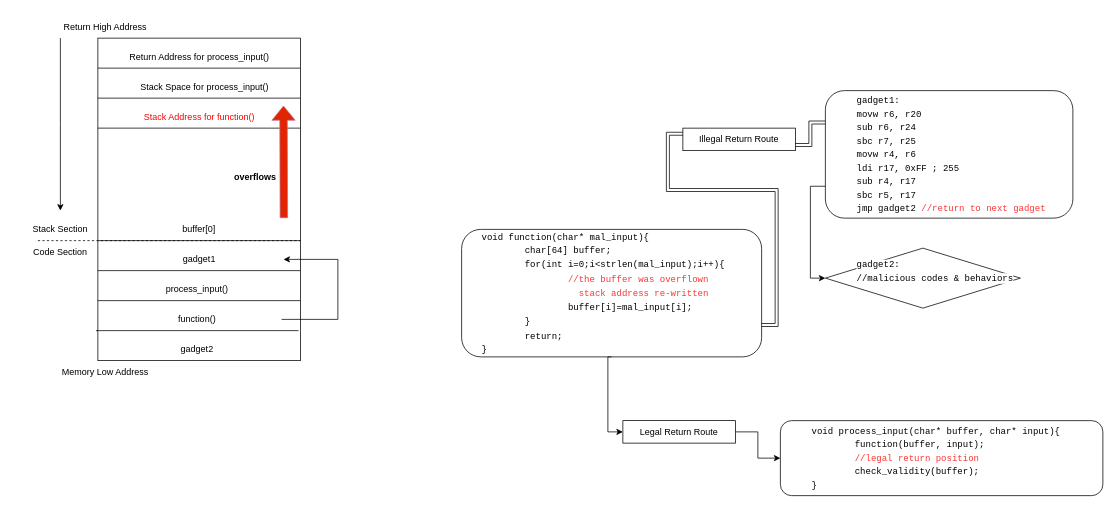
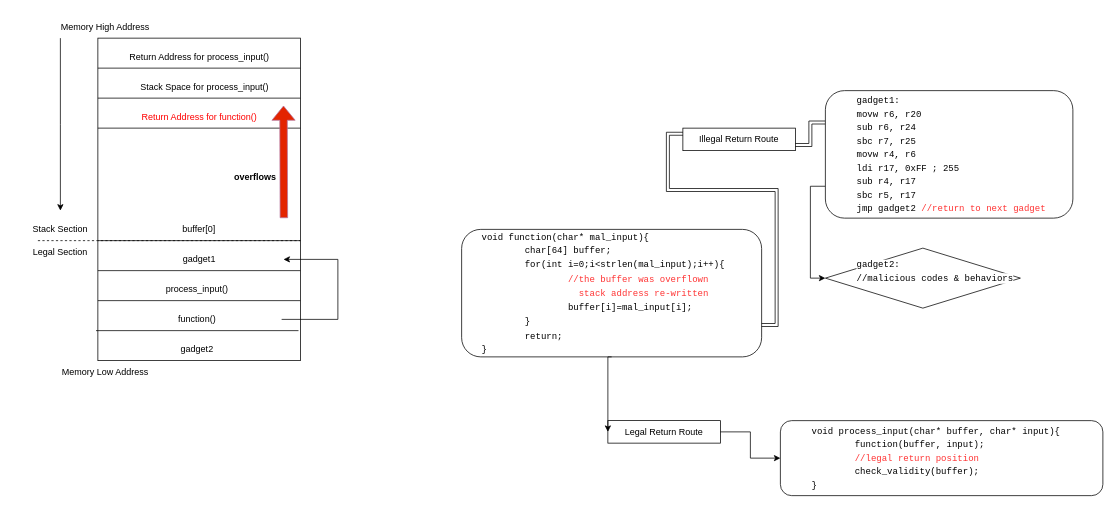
(105, 27) -> (105, 27)
(200, 117) -> (200, 117)
(60, 252) -> (60, 252)
(679, 432) -> (664, 432)
